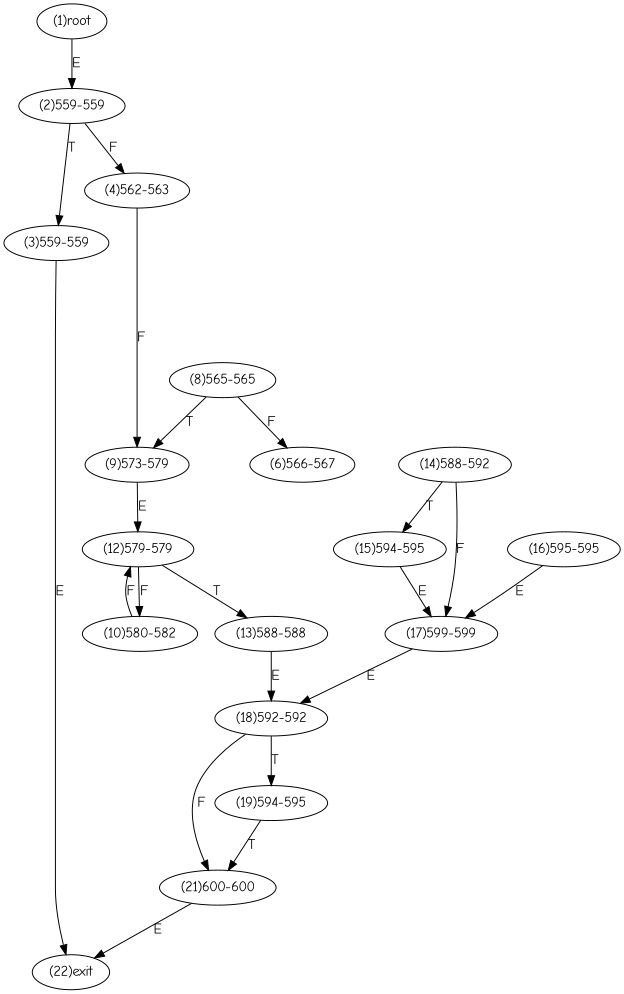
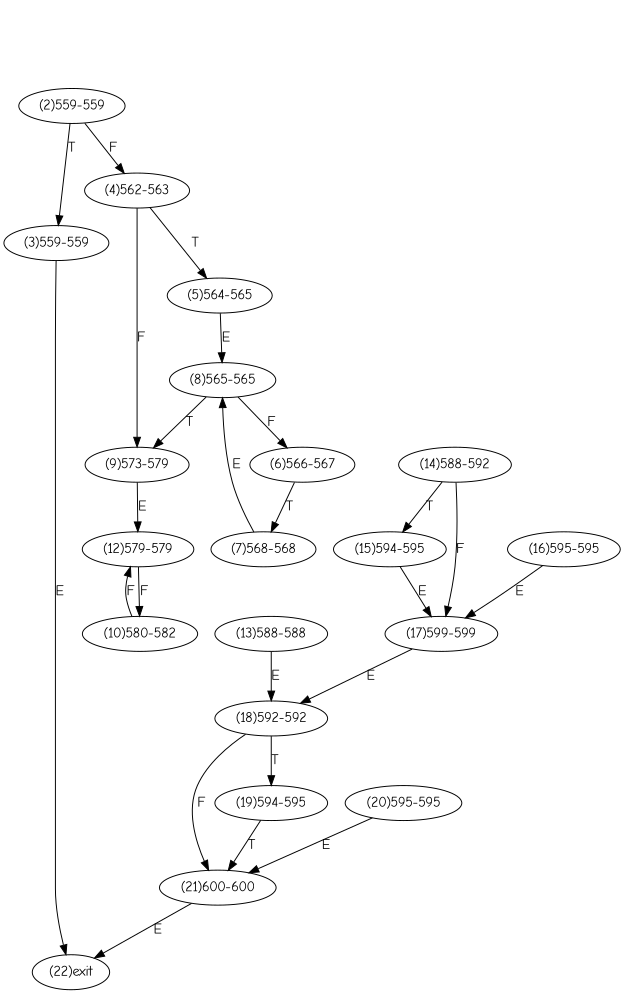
(72, 21) -> none
none -> (220, 296)
none -> (263, 549)
(200, 589) -> none
none -> (403, 803)
